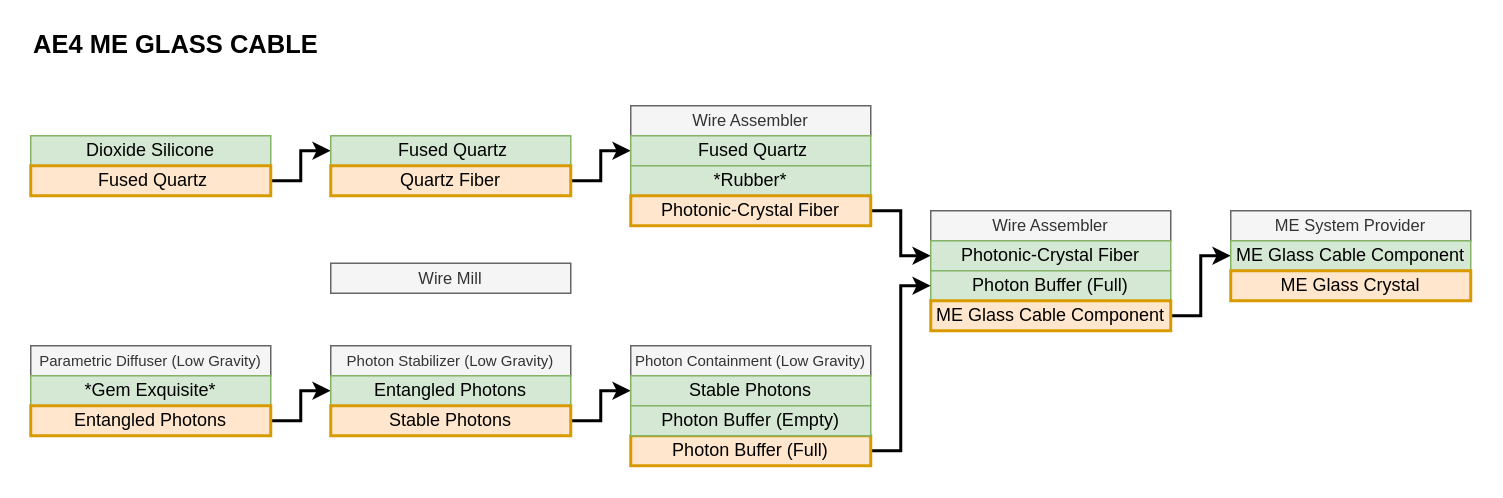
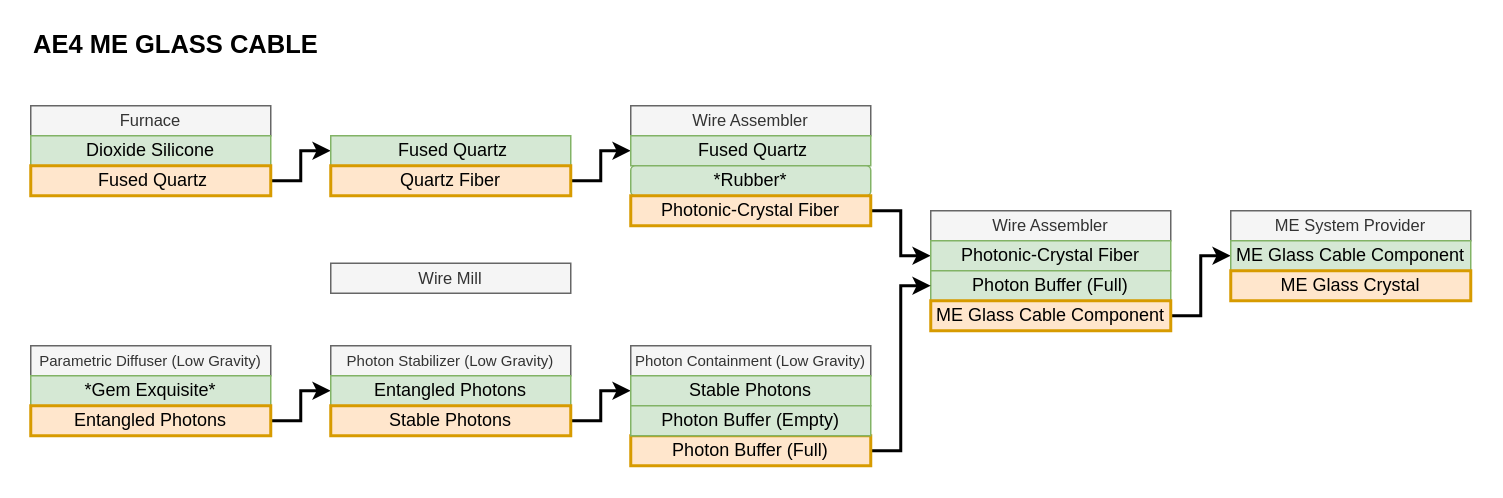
none -> (151, 121)
(751, 181) -> (751, 181)
